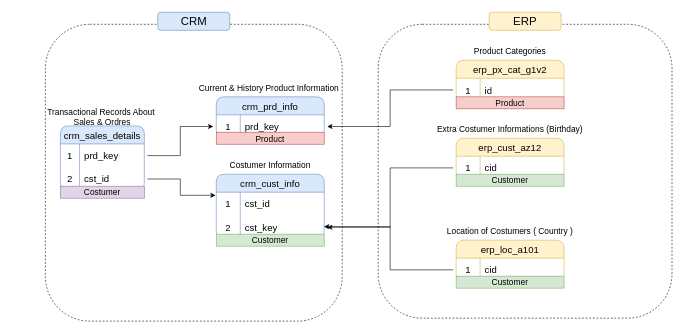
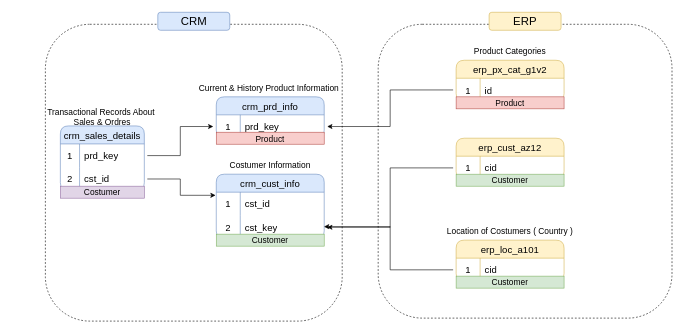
(510, 129) -> none
